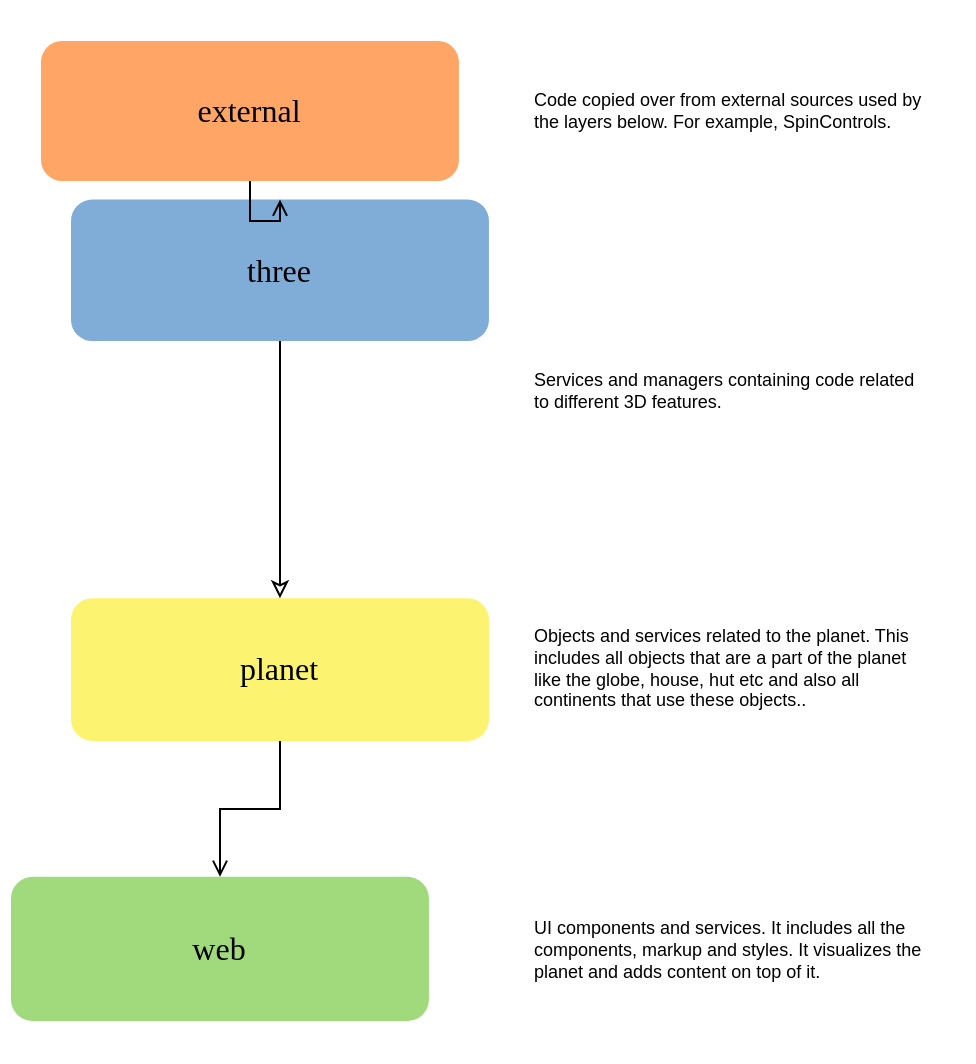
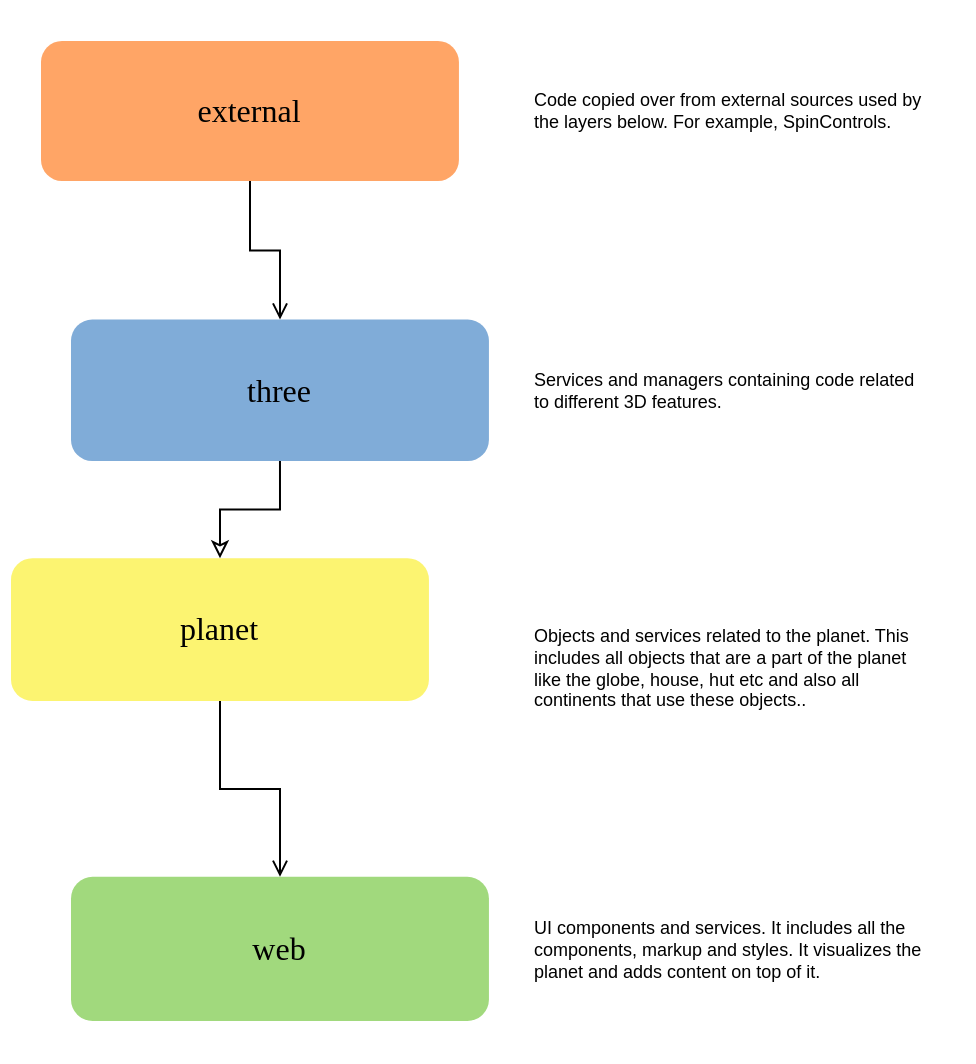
(280, 270) -> (280, 390)
(280, 670) -> (220, 630)
(220, 949) -> (280, 949)
